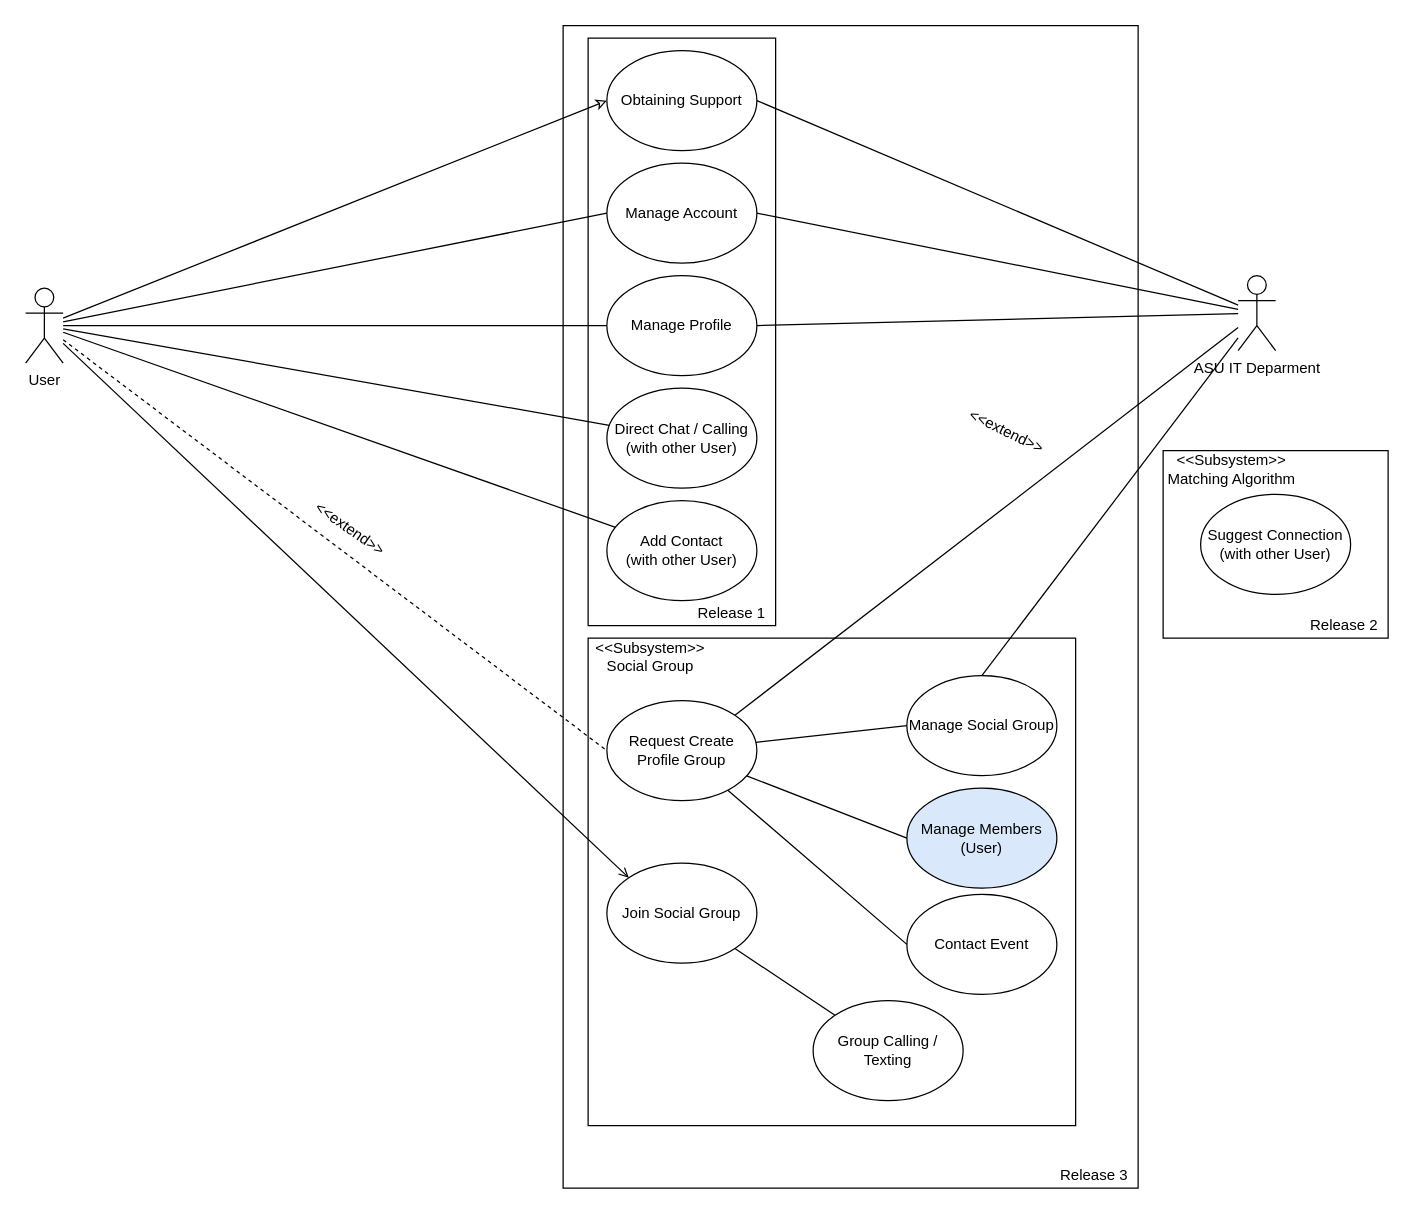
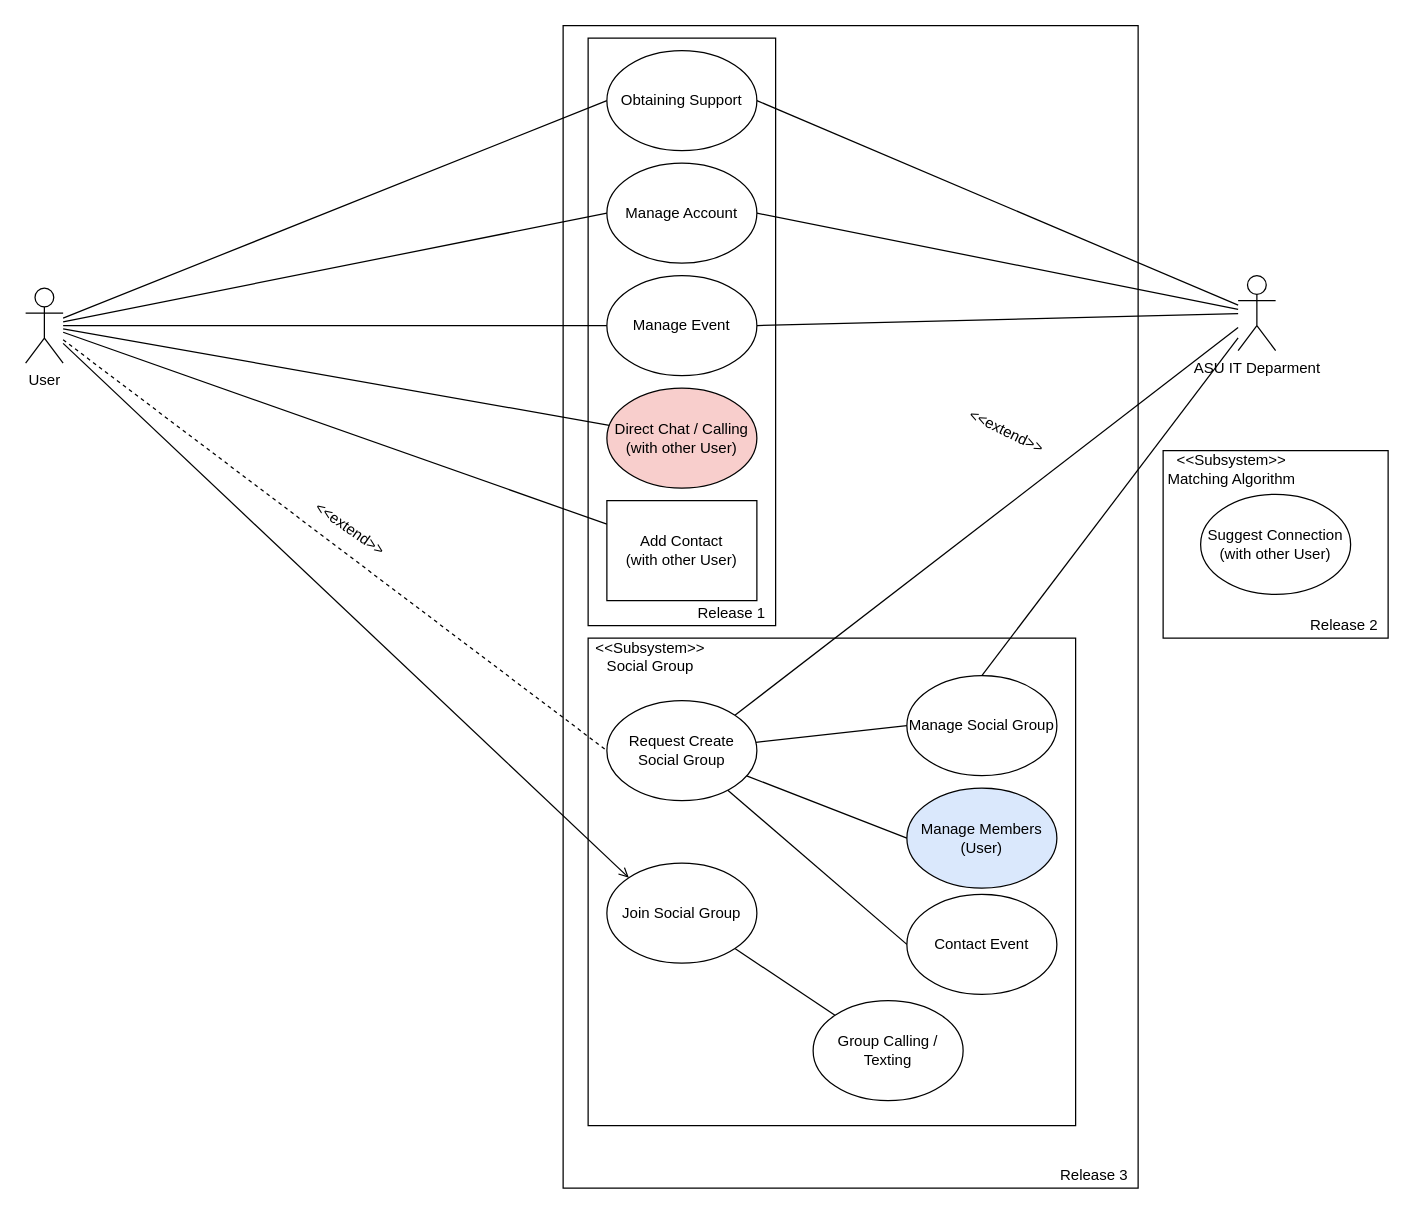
(598, 104) -> (601, 103)
(682, 326) -> (682, 326)
(682, 438) -> (682, 438)
(682, 551) -> (682, 551)
(682, 751) -> (682, 751)
